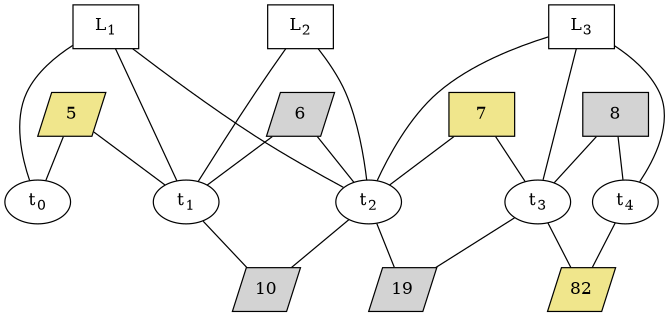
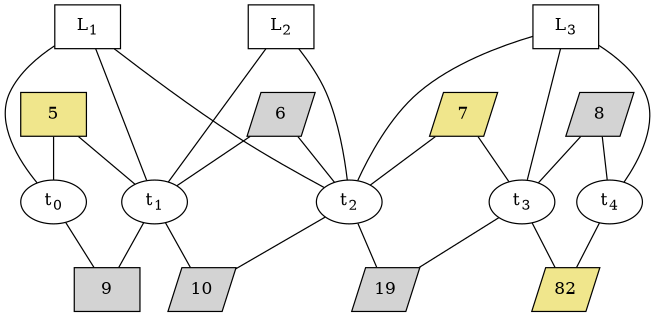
(72, 114) -> (54, 114)
(482, 114) -> (464, 114)
(616, 114) -> (600, 114)
none -> (107, 290)
